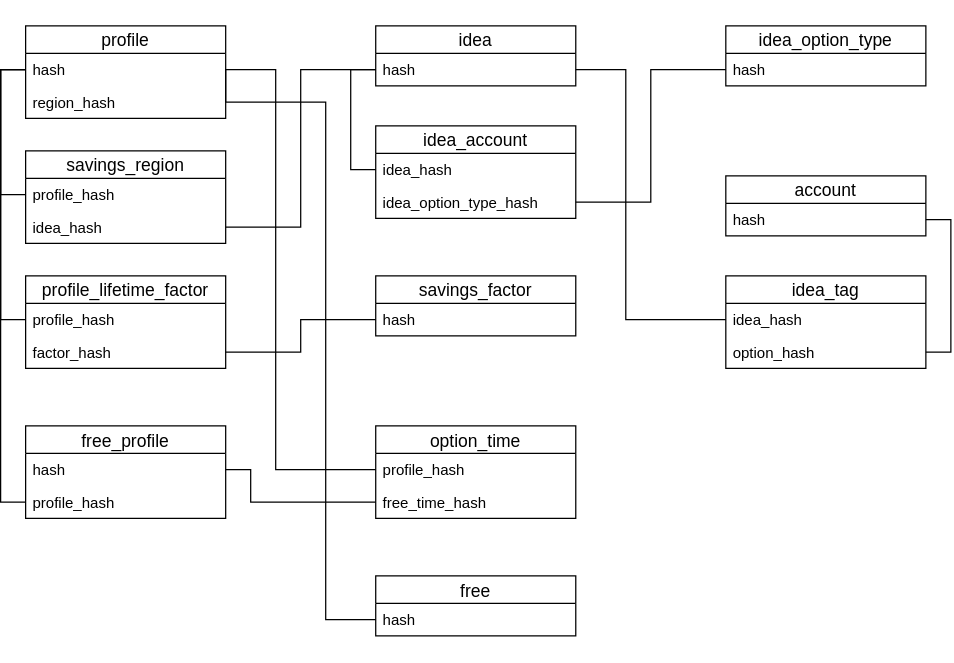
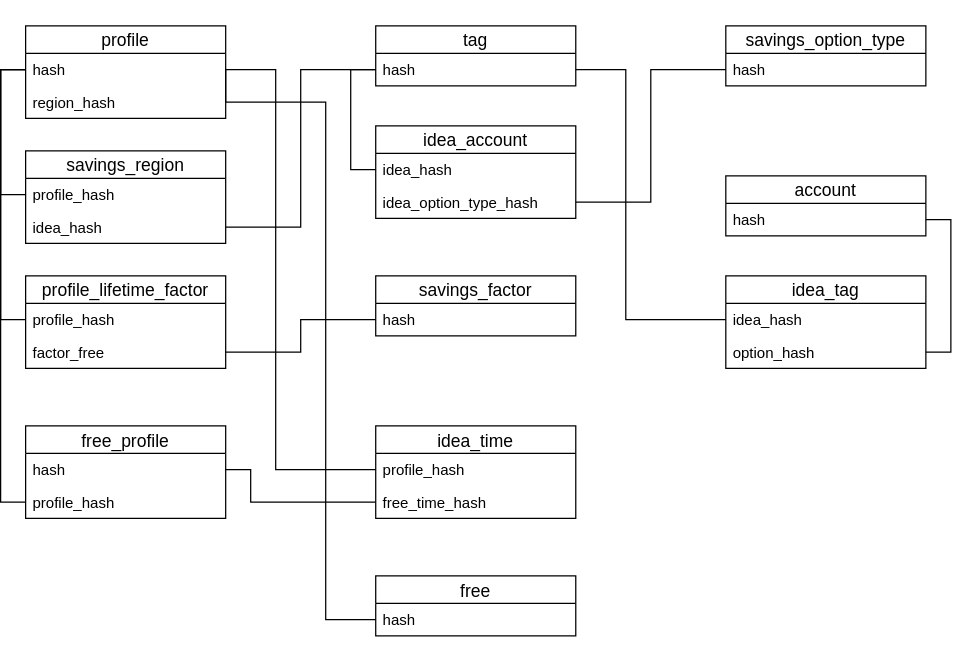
(475, 40) -> (475, 40)
(825, 40) -> (825, 40)
(79, 353) -> (79, 353)
(475, 440) -> (475, 440)
